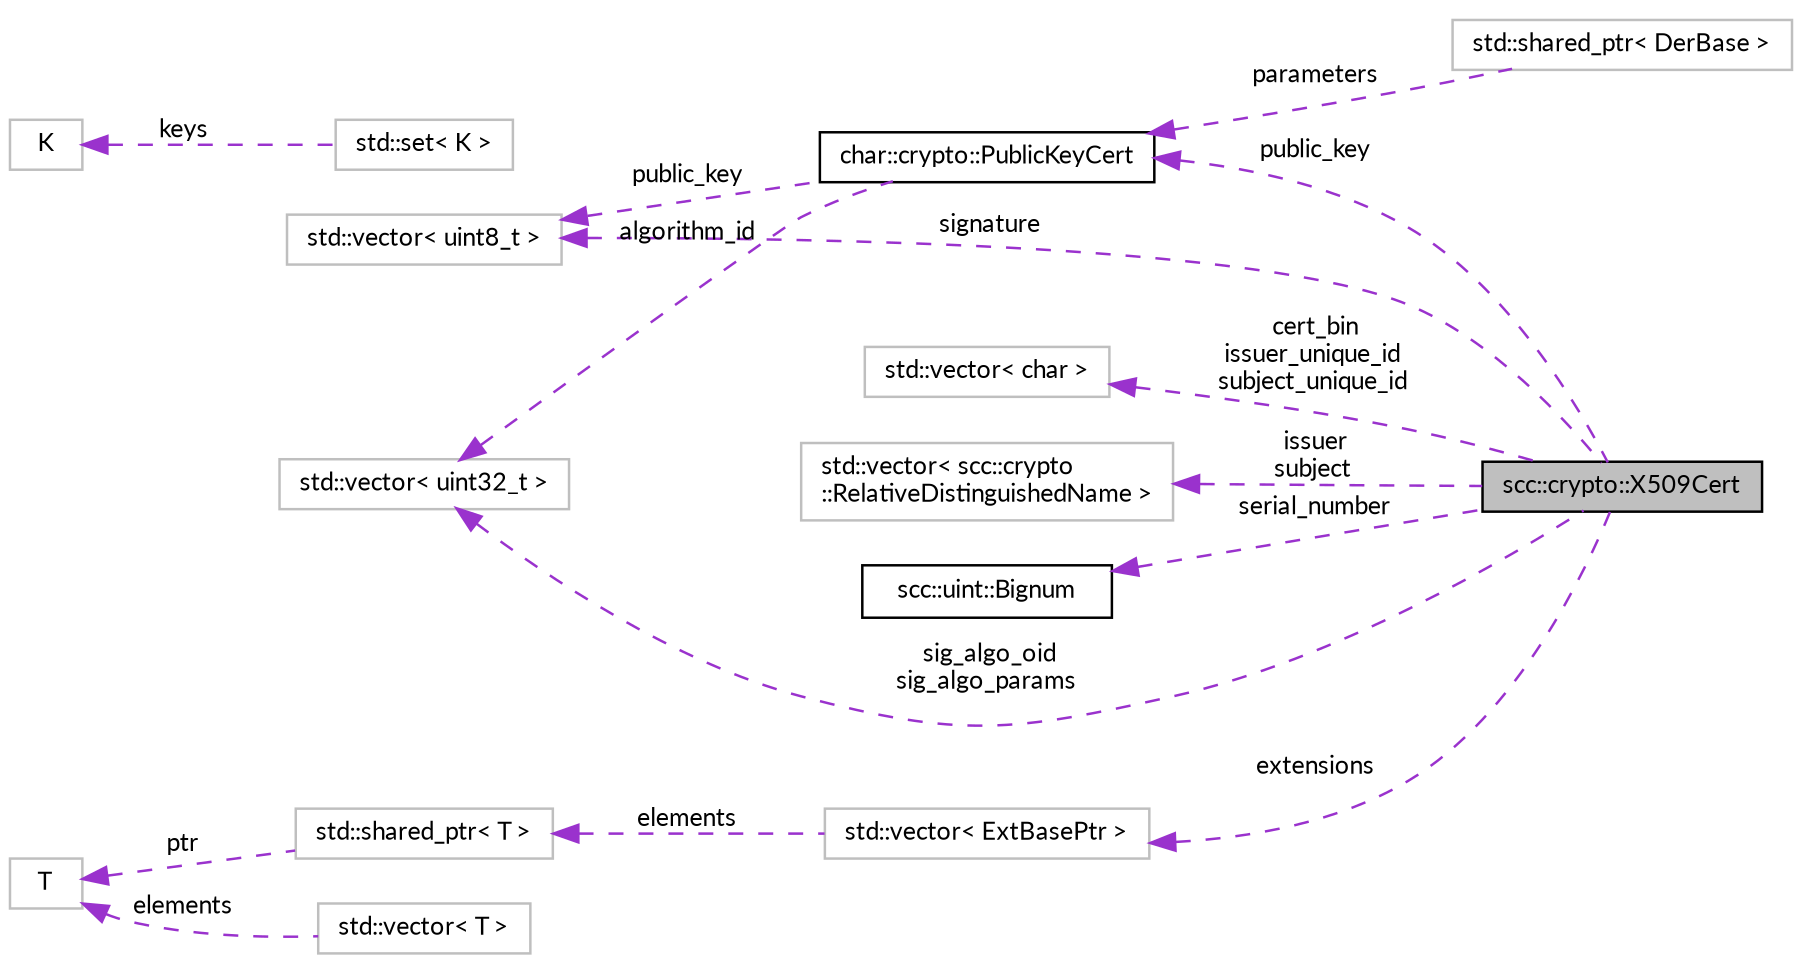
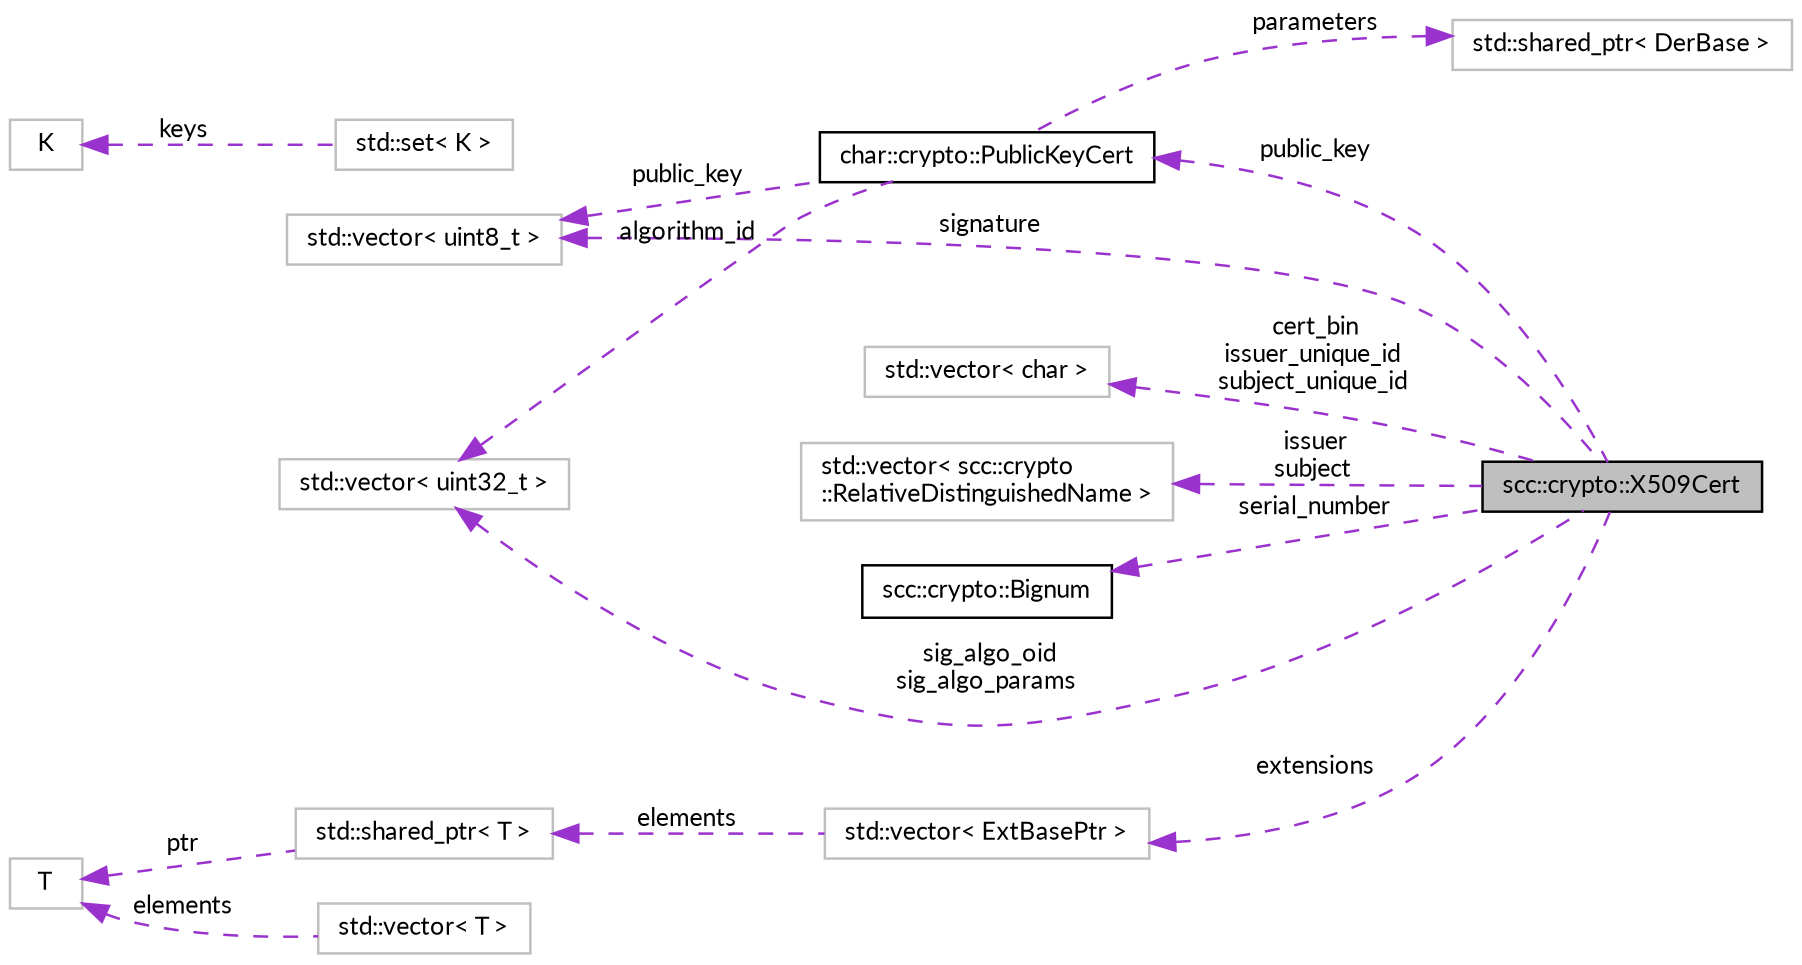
(1343, 101) -> (1222, 57)
(987, 592) -> (987, 592)
